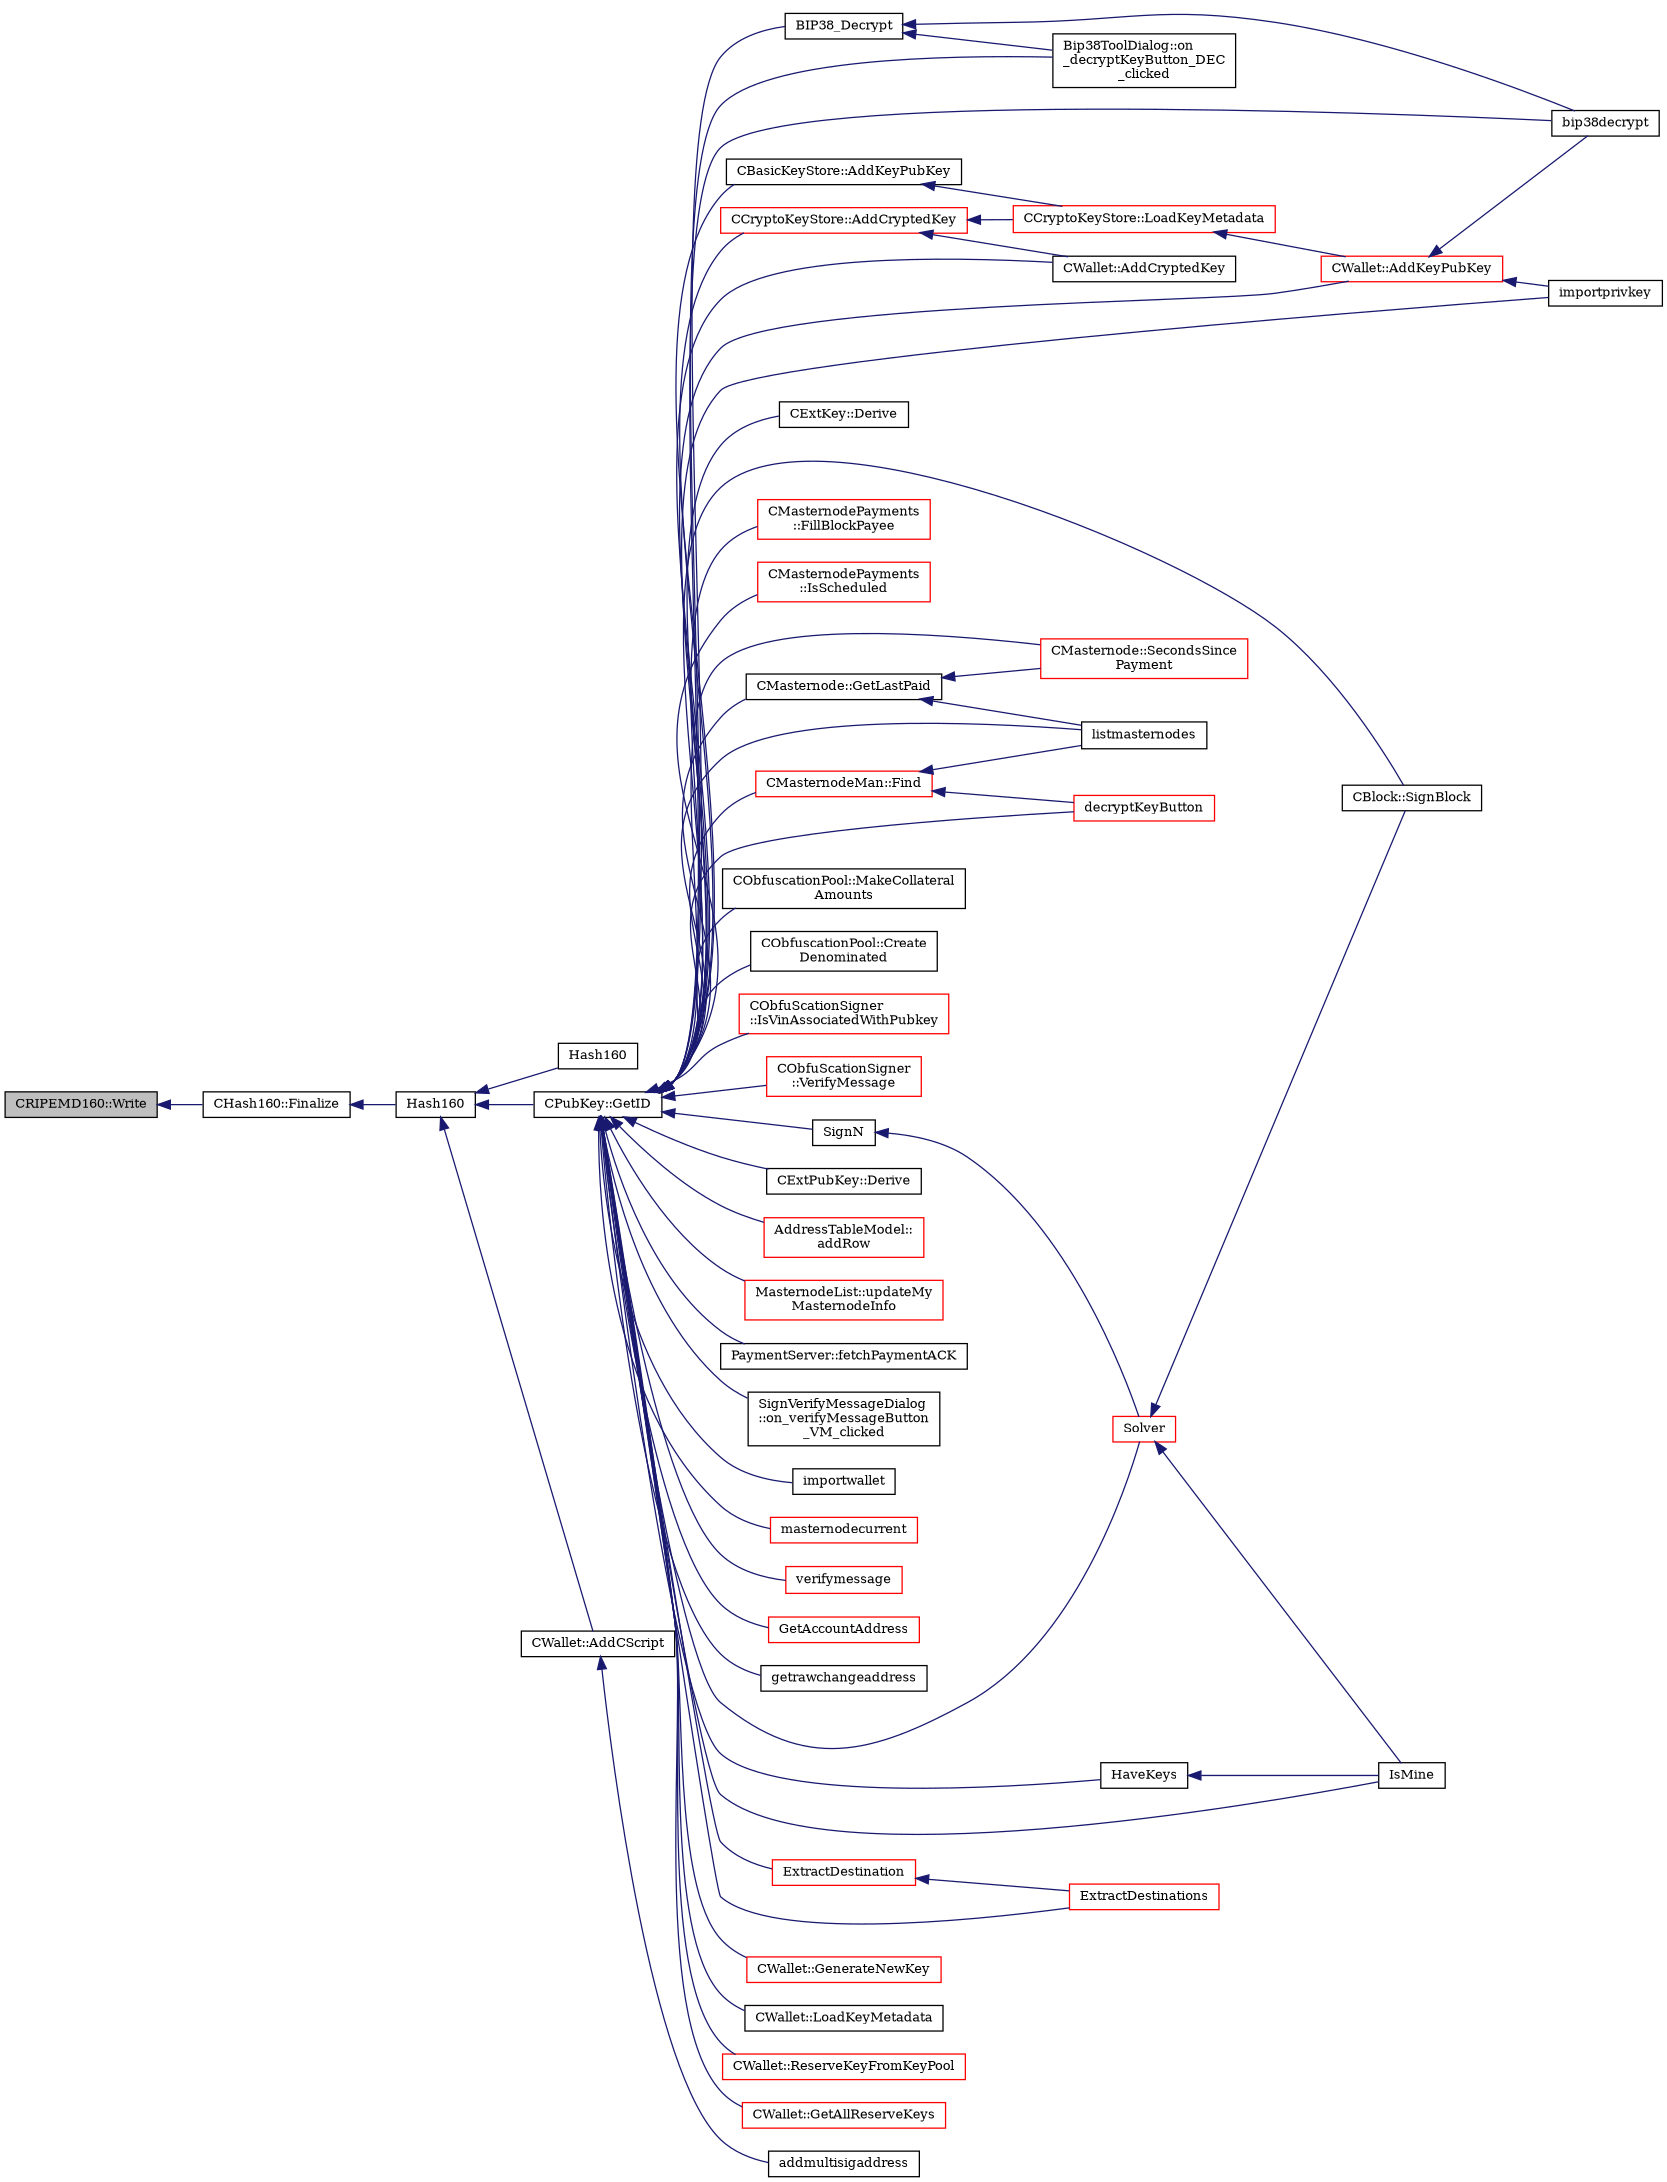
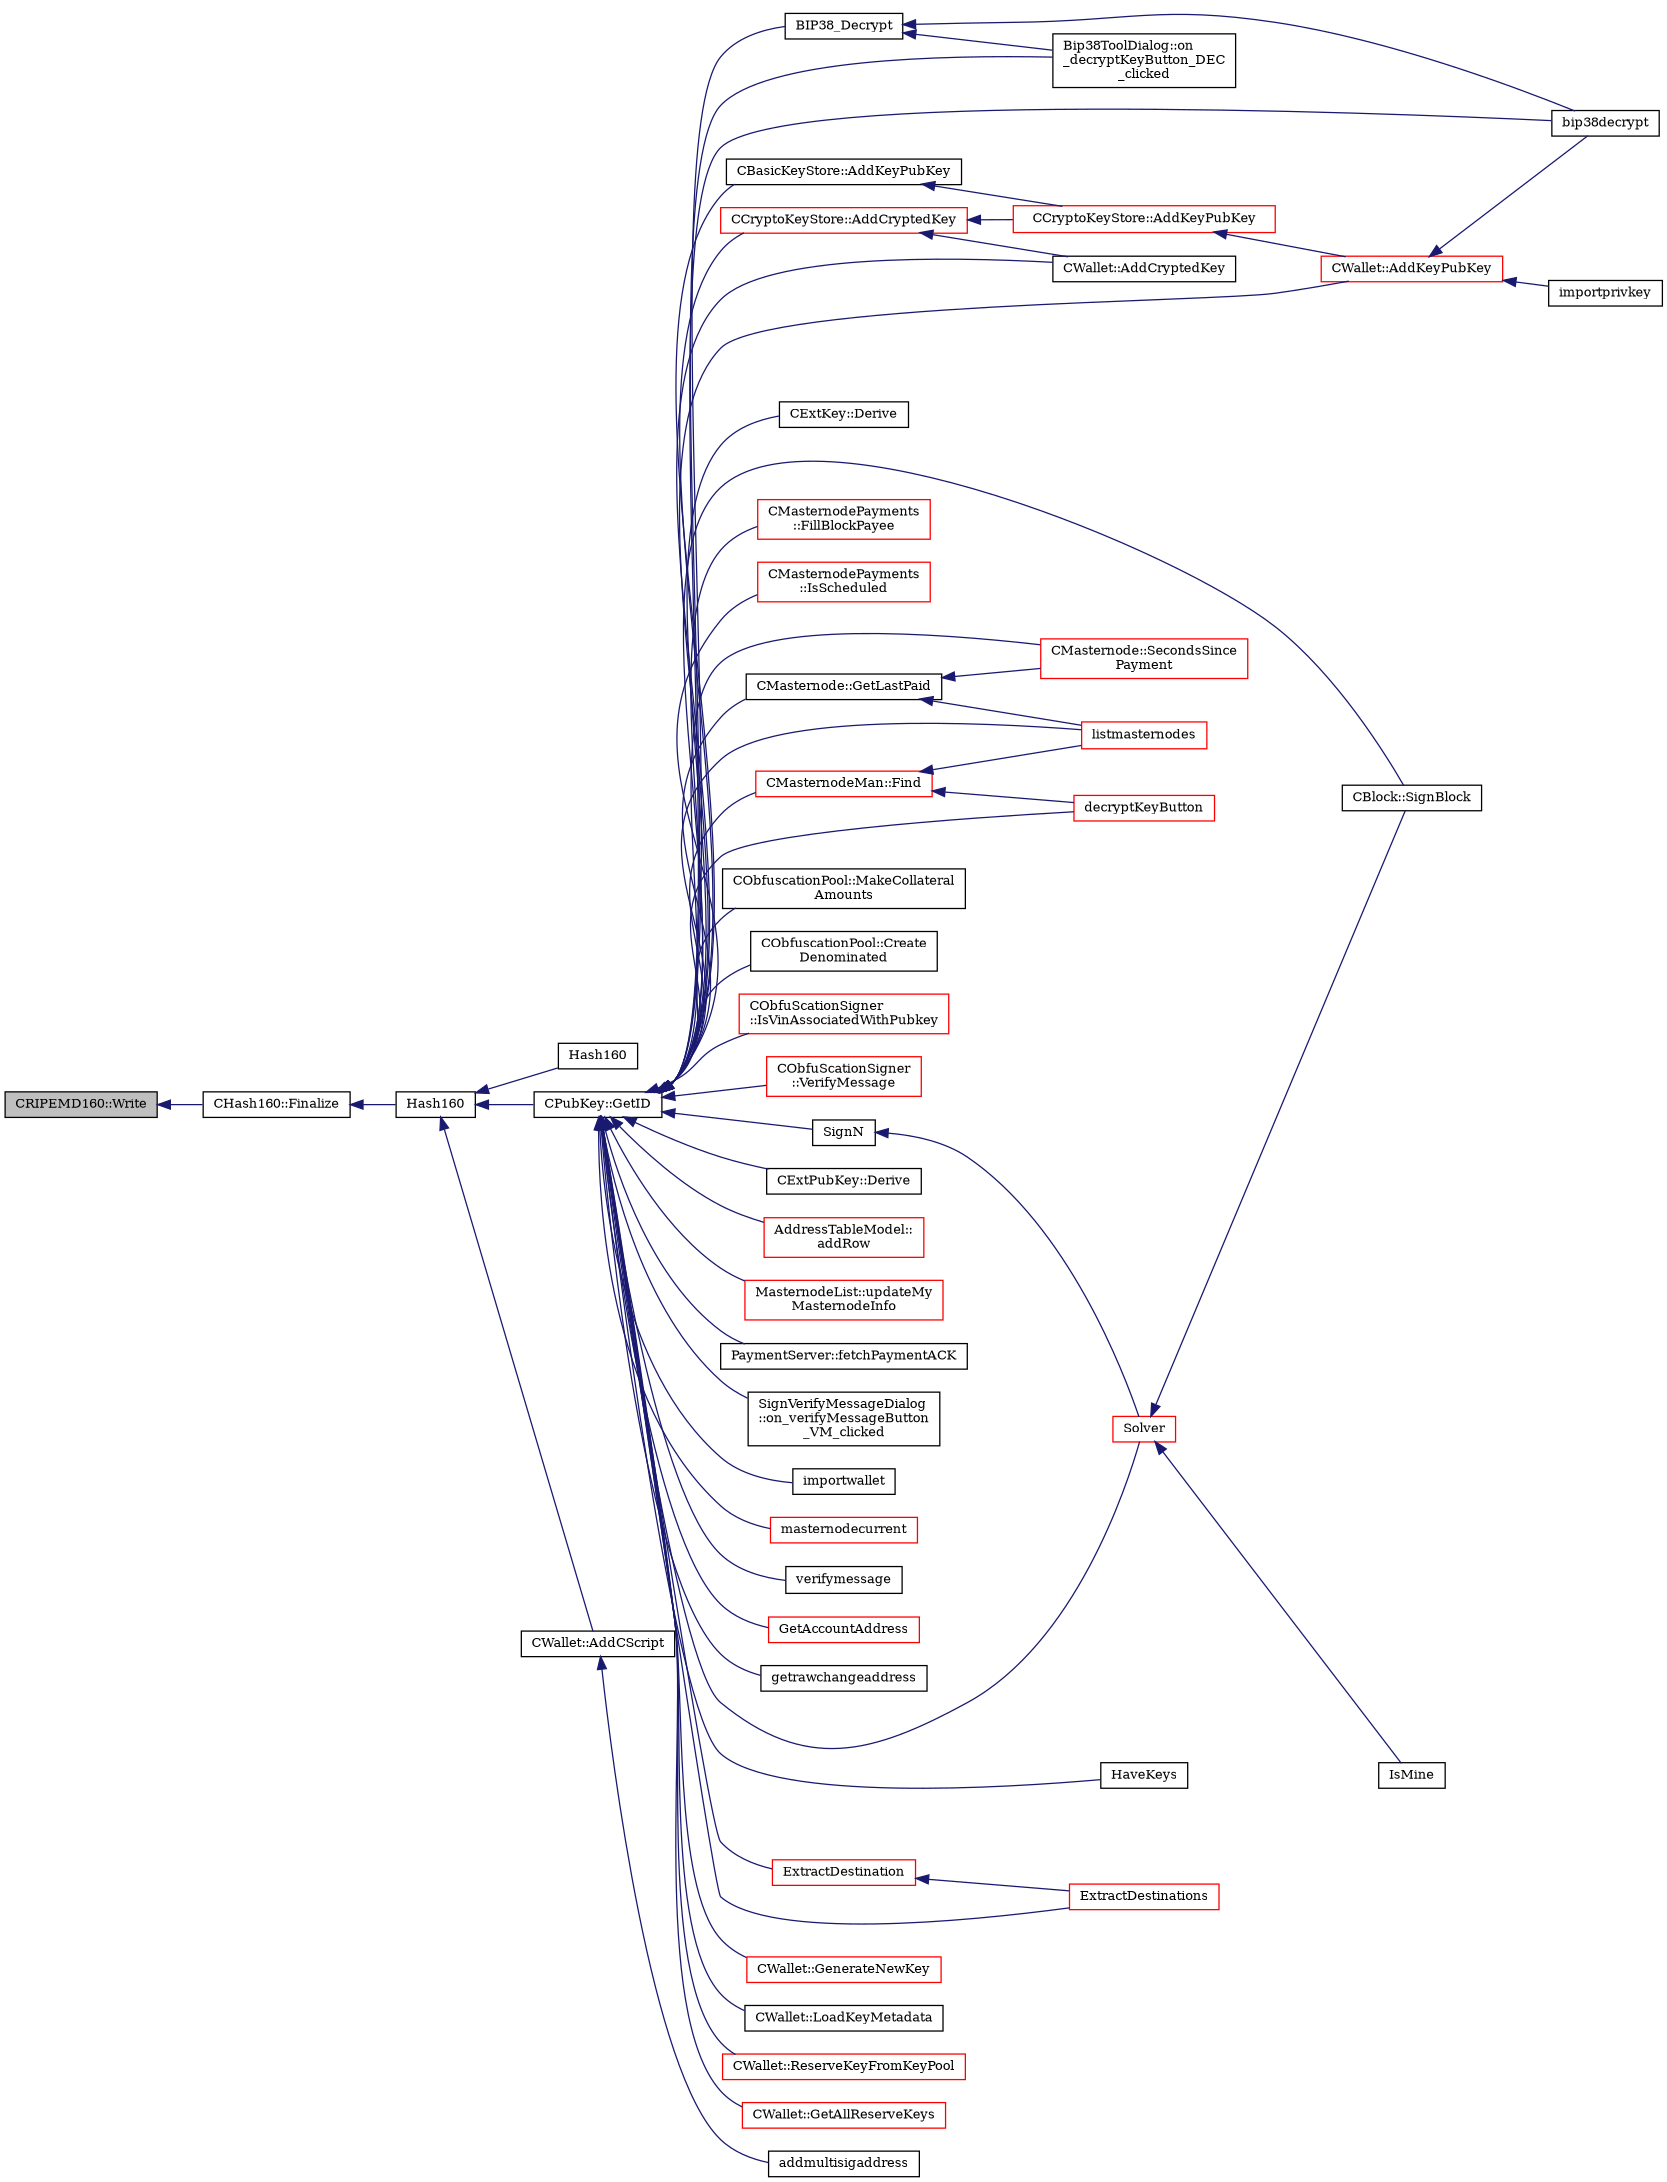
(1144, 219) -> (1144, 219)
(781, 374) -> none
(1144, 735) -> (1144, 735)
(844, 1580) -> (844, 1580)
(1290, 1775) -> none
(719, 1791) -> none
